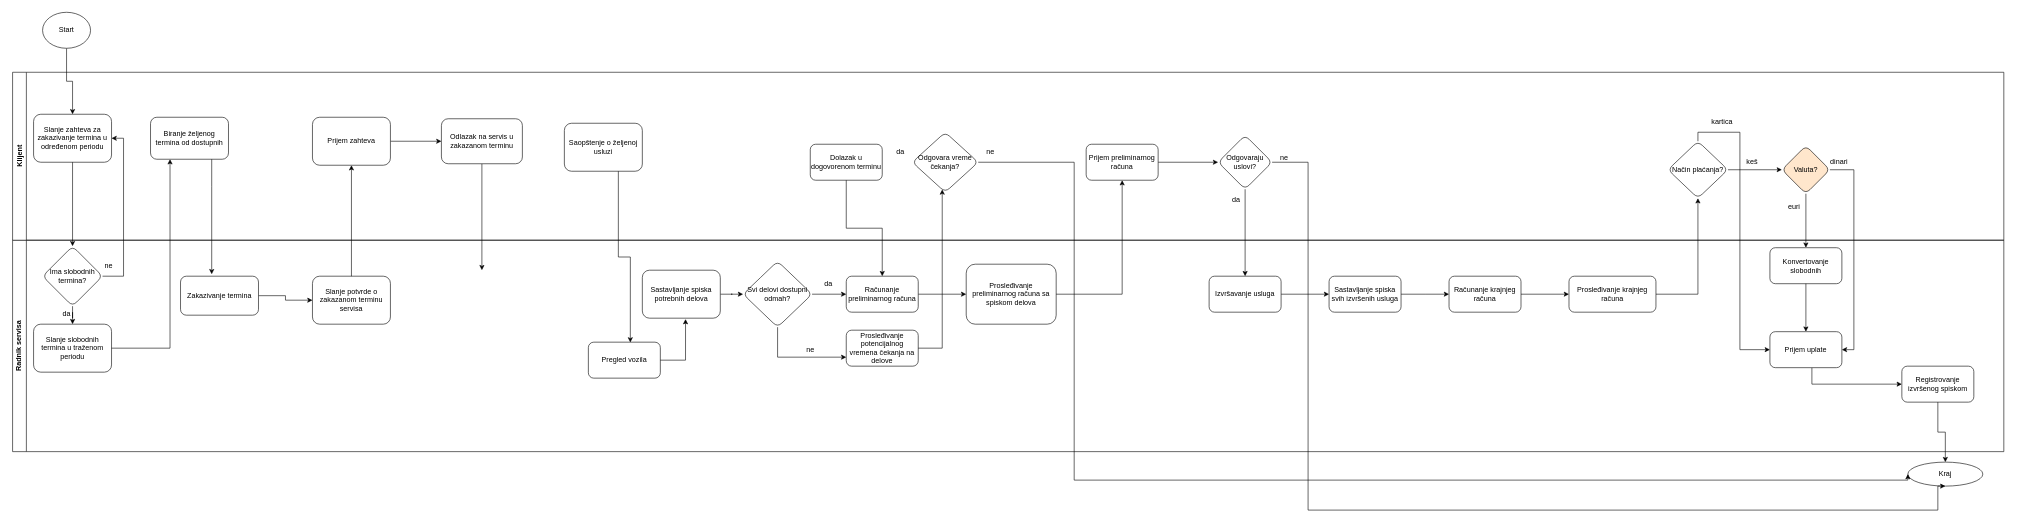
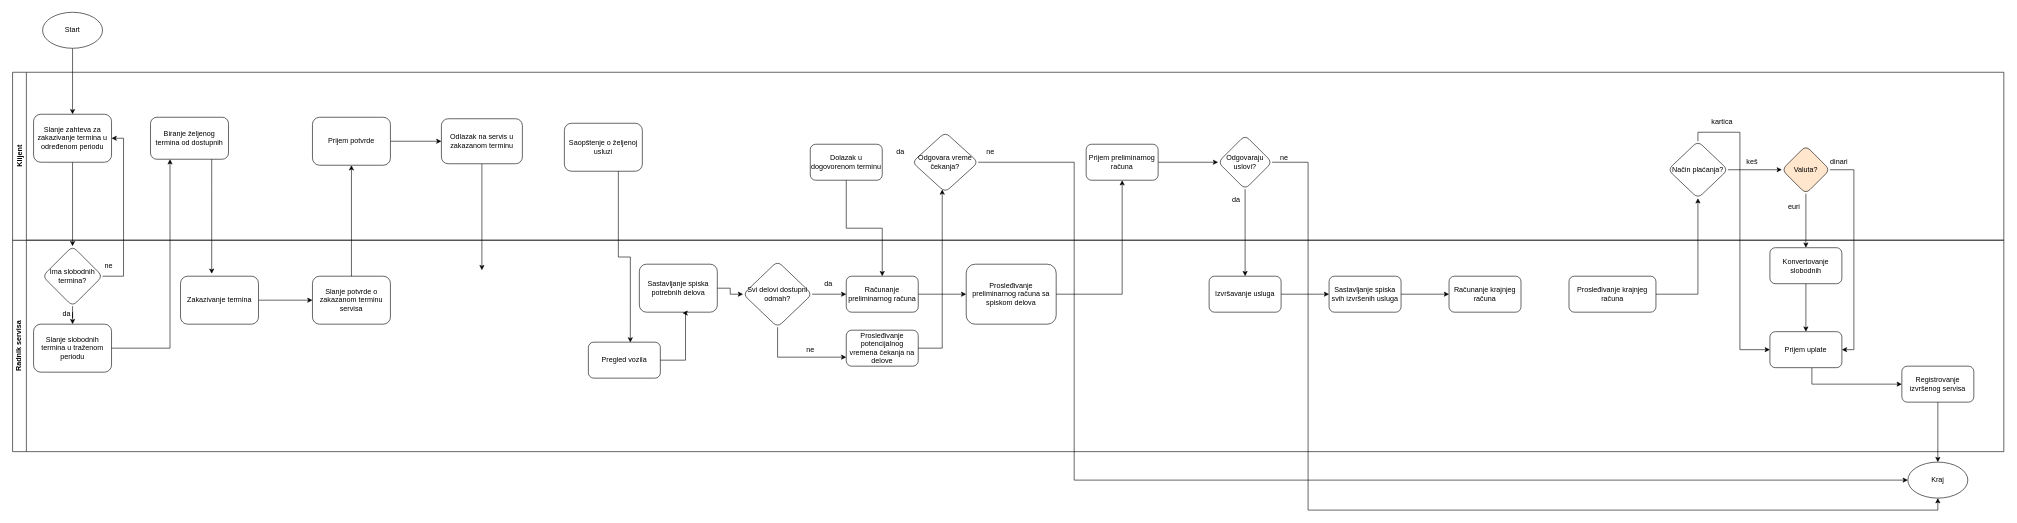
(66, 30) -> (72, 30)
(351, 141) -> (351, 141)
(681, 294) -> (678, 288)
(1563, 294) -> none
(219, 296) -> (219, 300)
(1938, 384) -> (1938, 384)
(1946, 474) -> (1938, 480)
